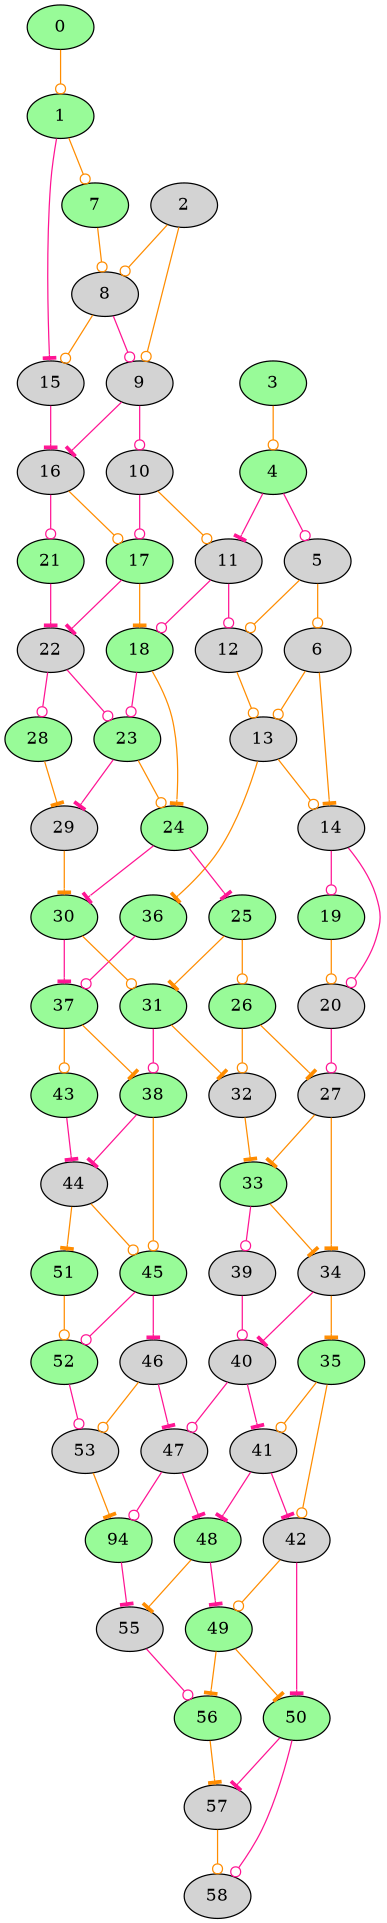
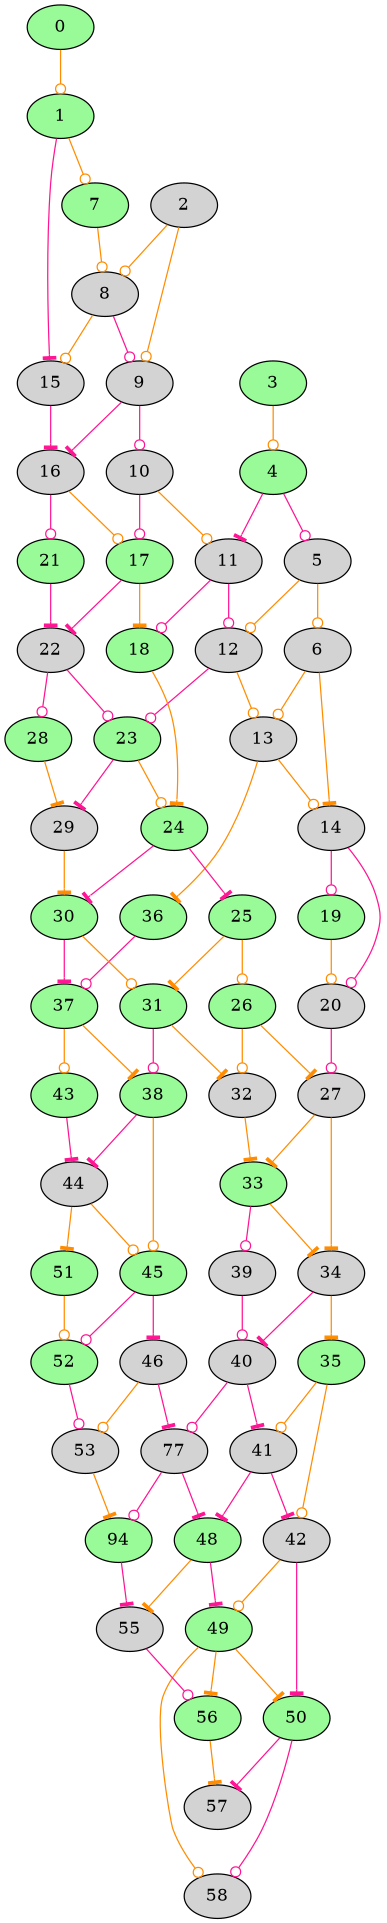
(134, 689) -> (182, 691)
(174, 1451) -> (174, 1451)
(218, 1847) -> (162, 1755)
